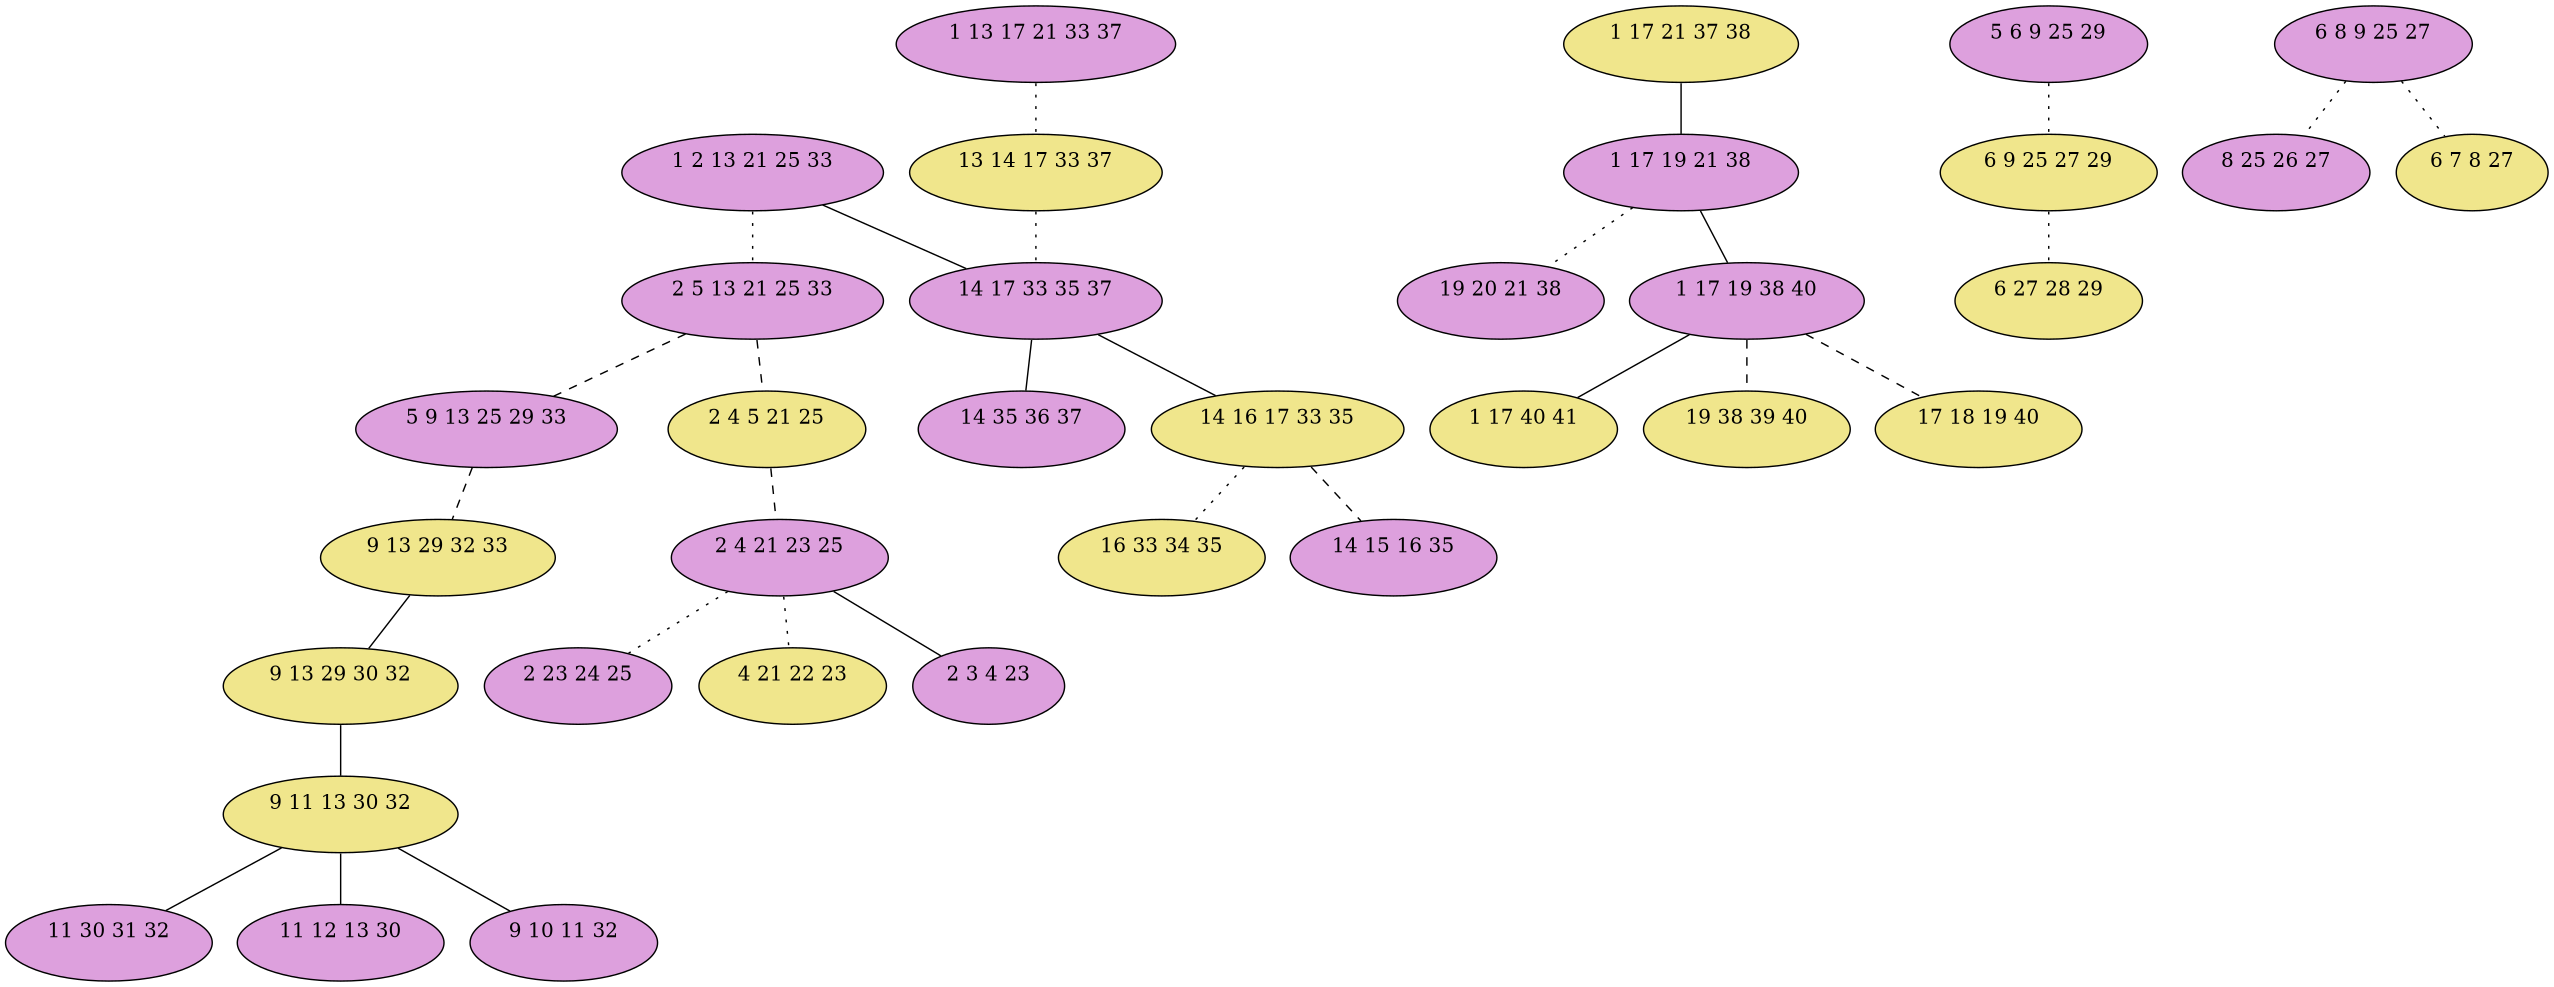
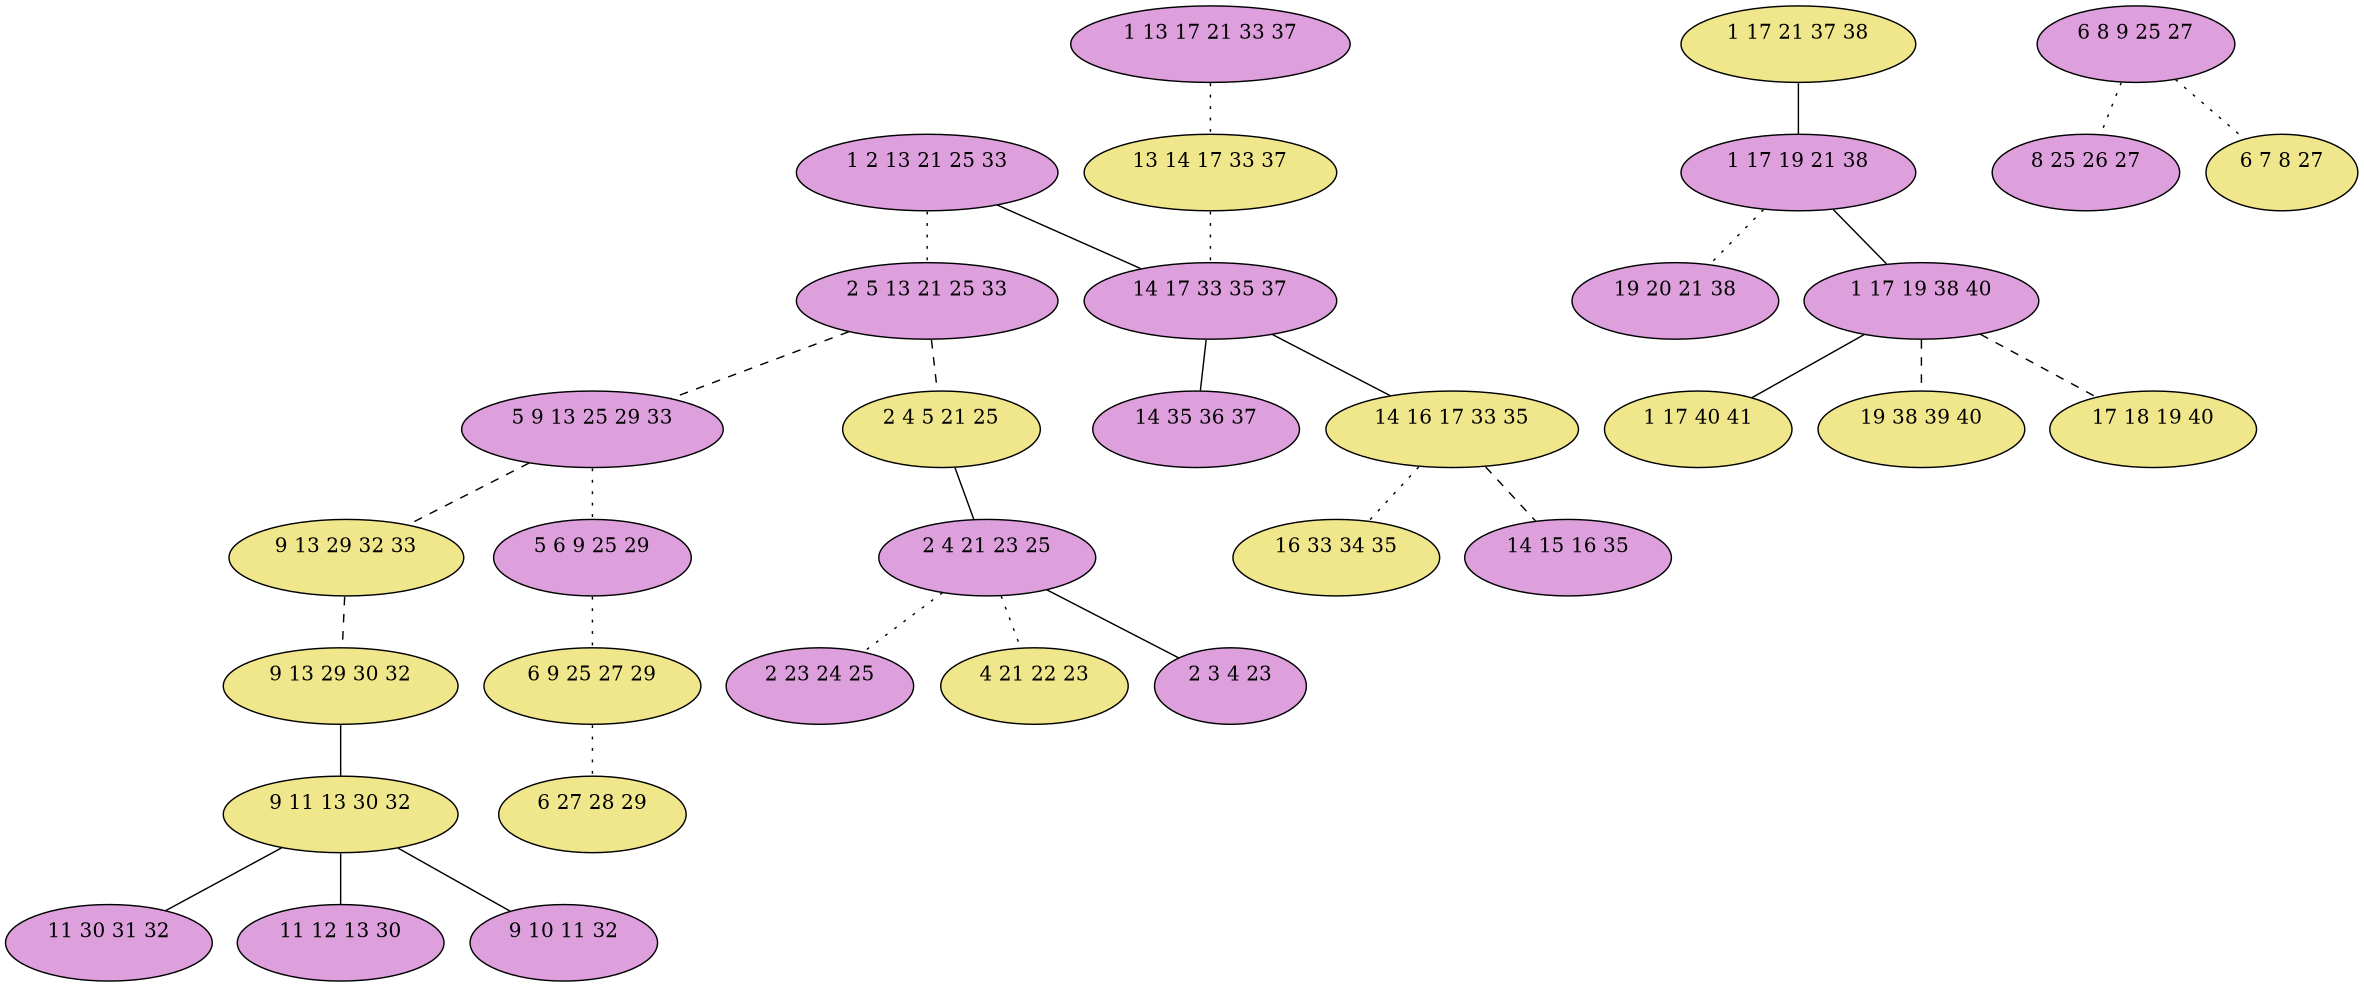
none -> (592, 494)
(773, 494) -> (964, 494)
(389, 622) -> (343, 622)
